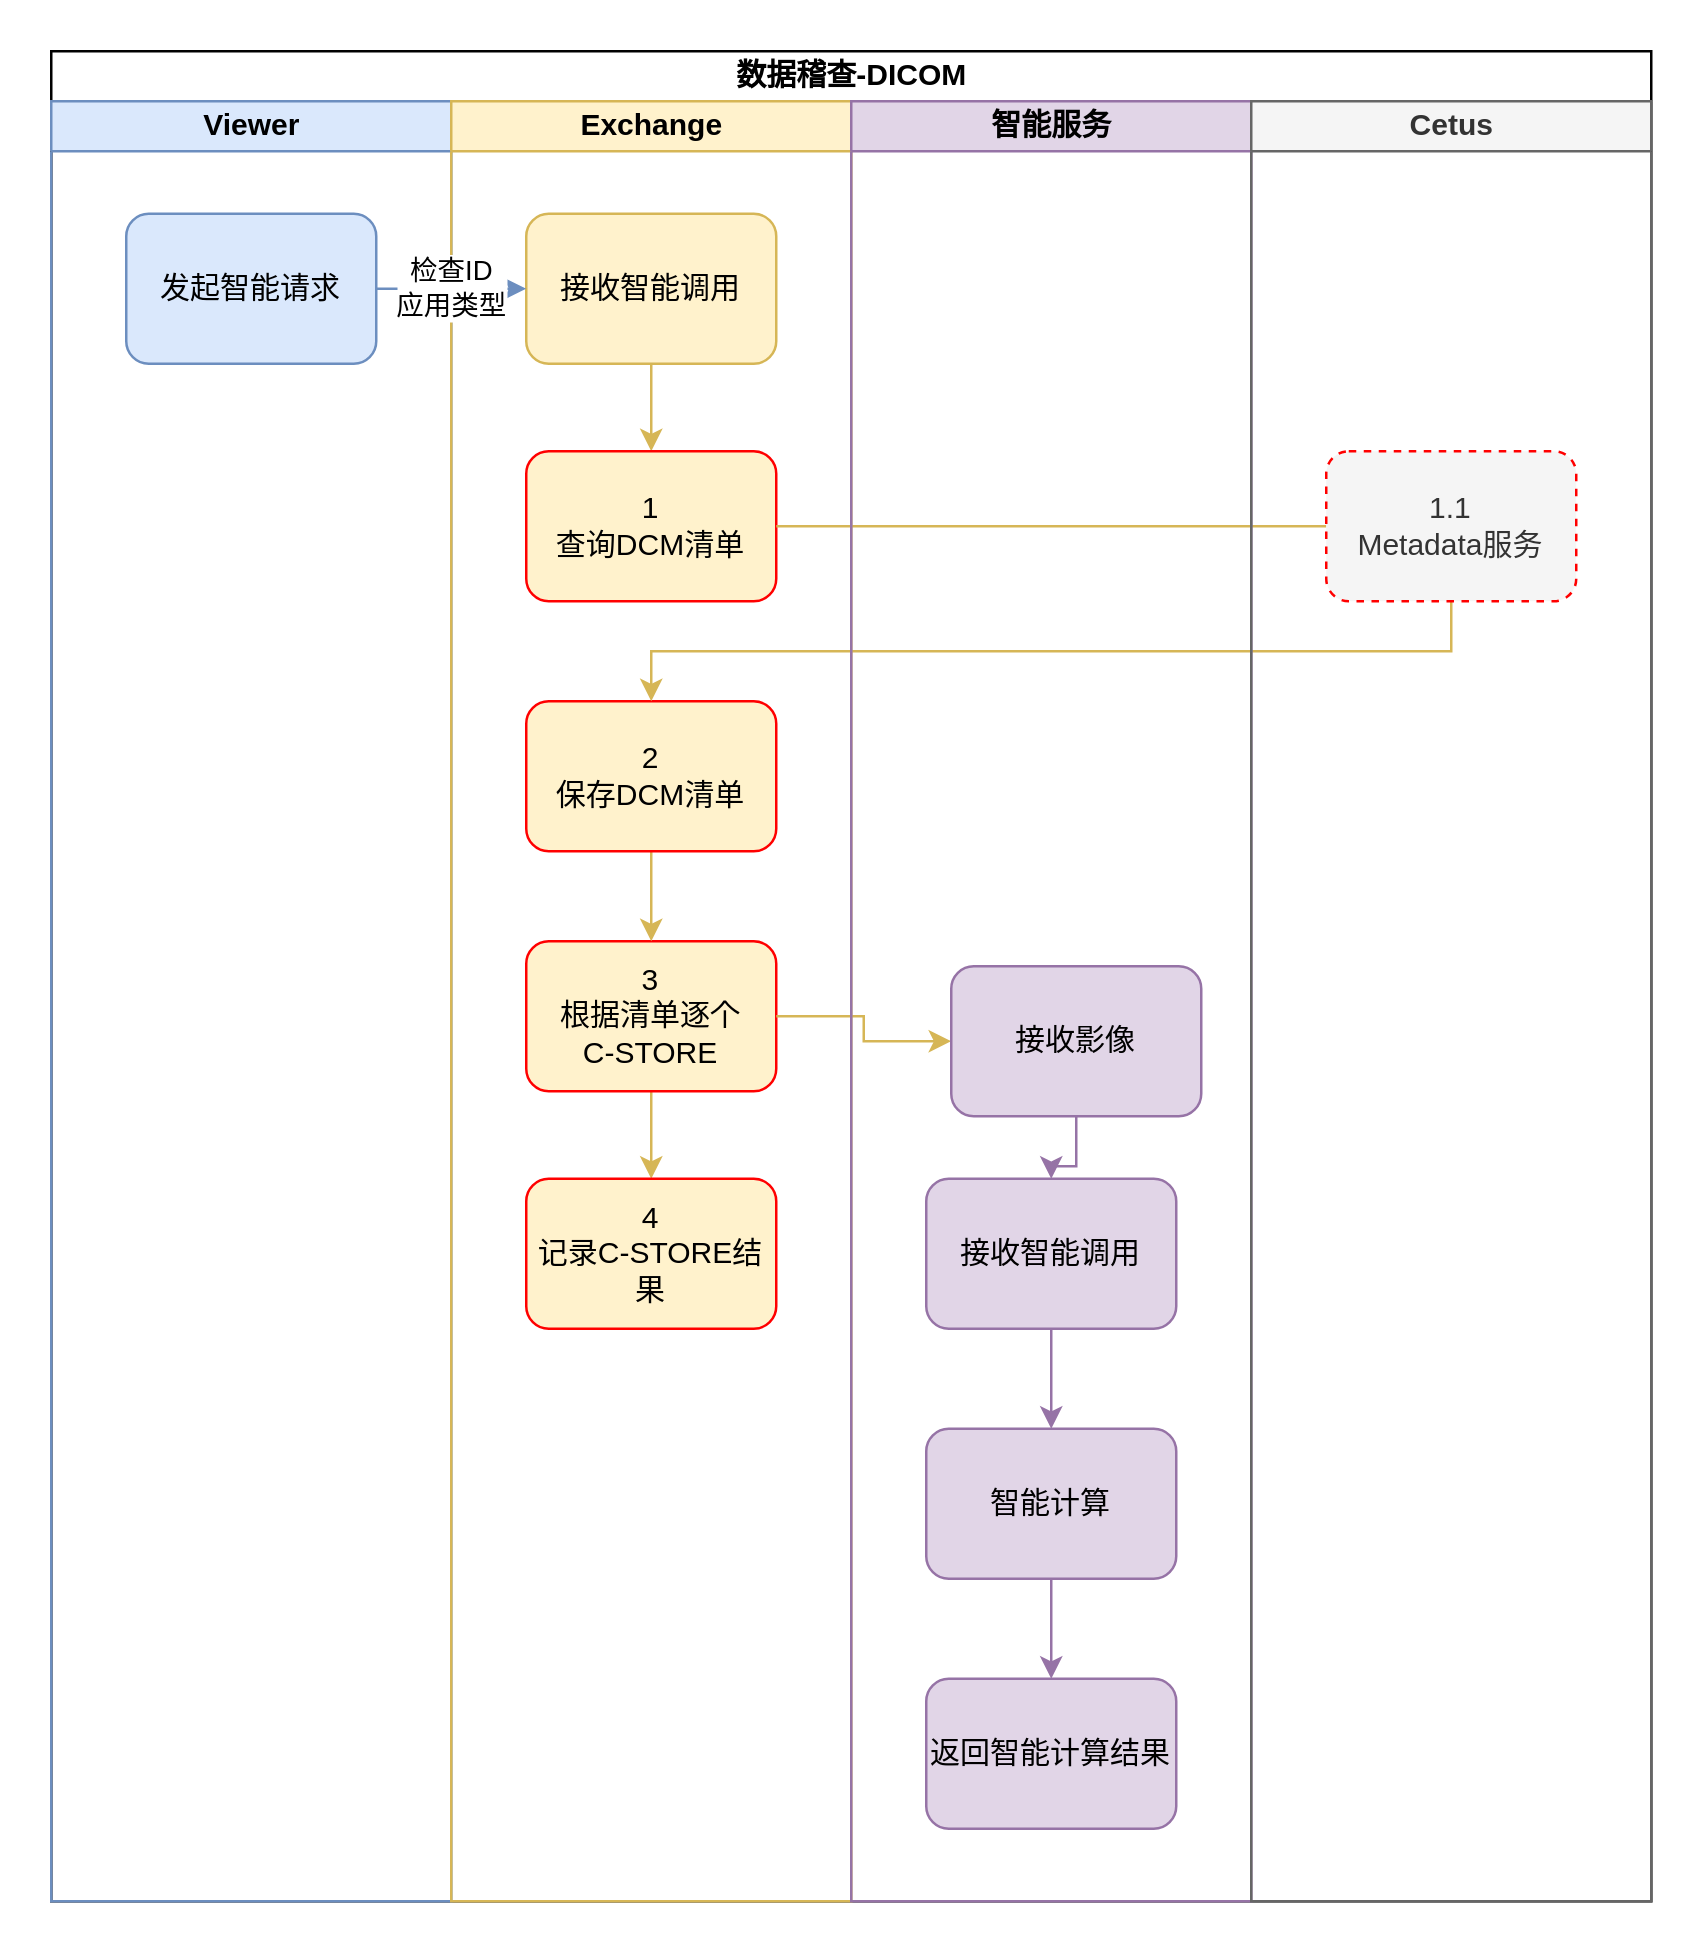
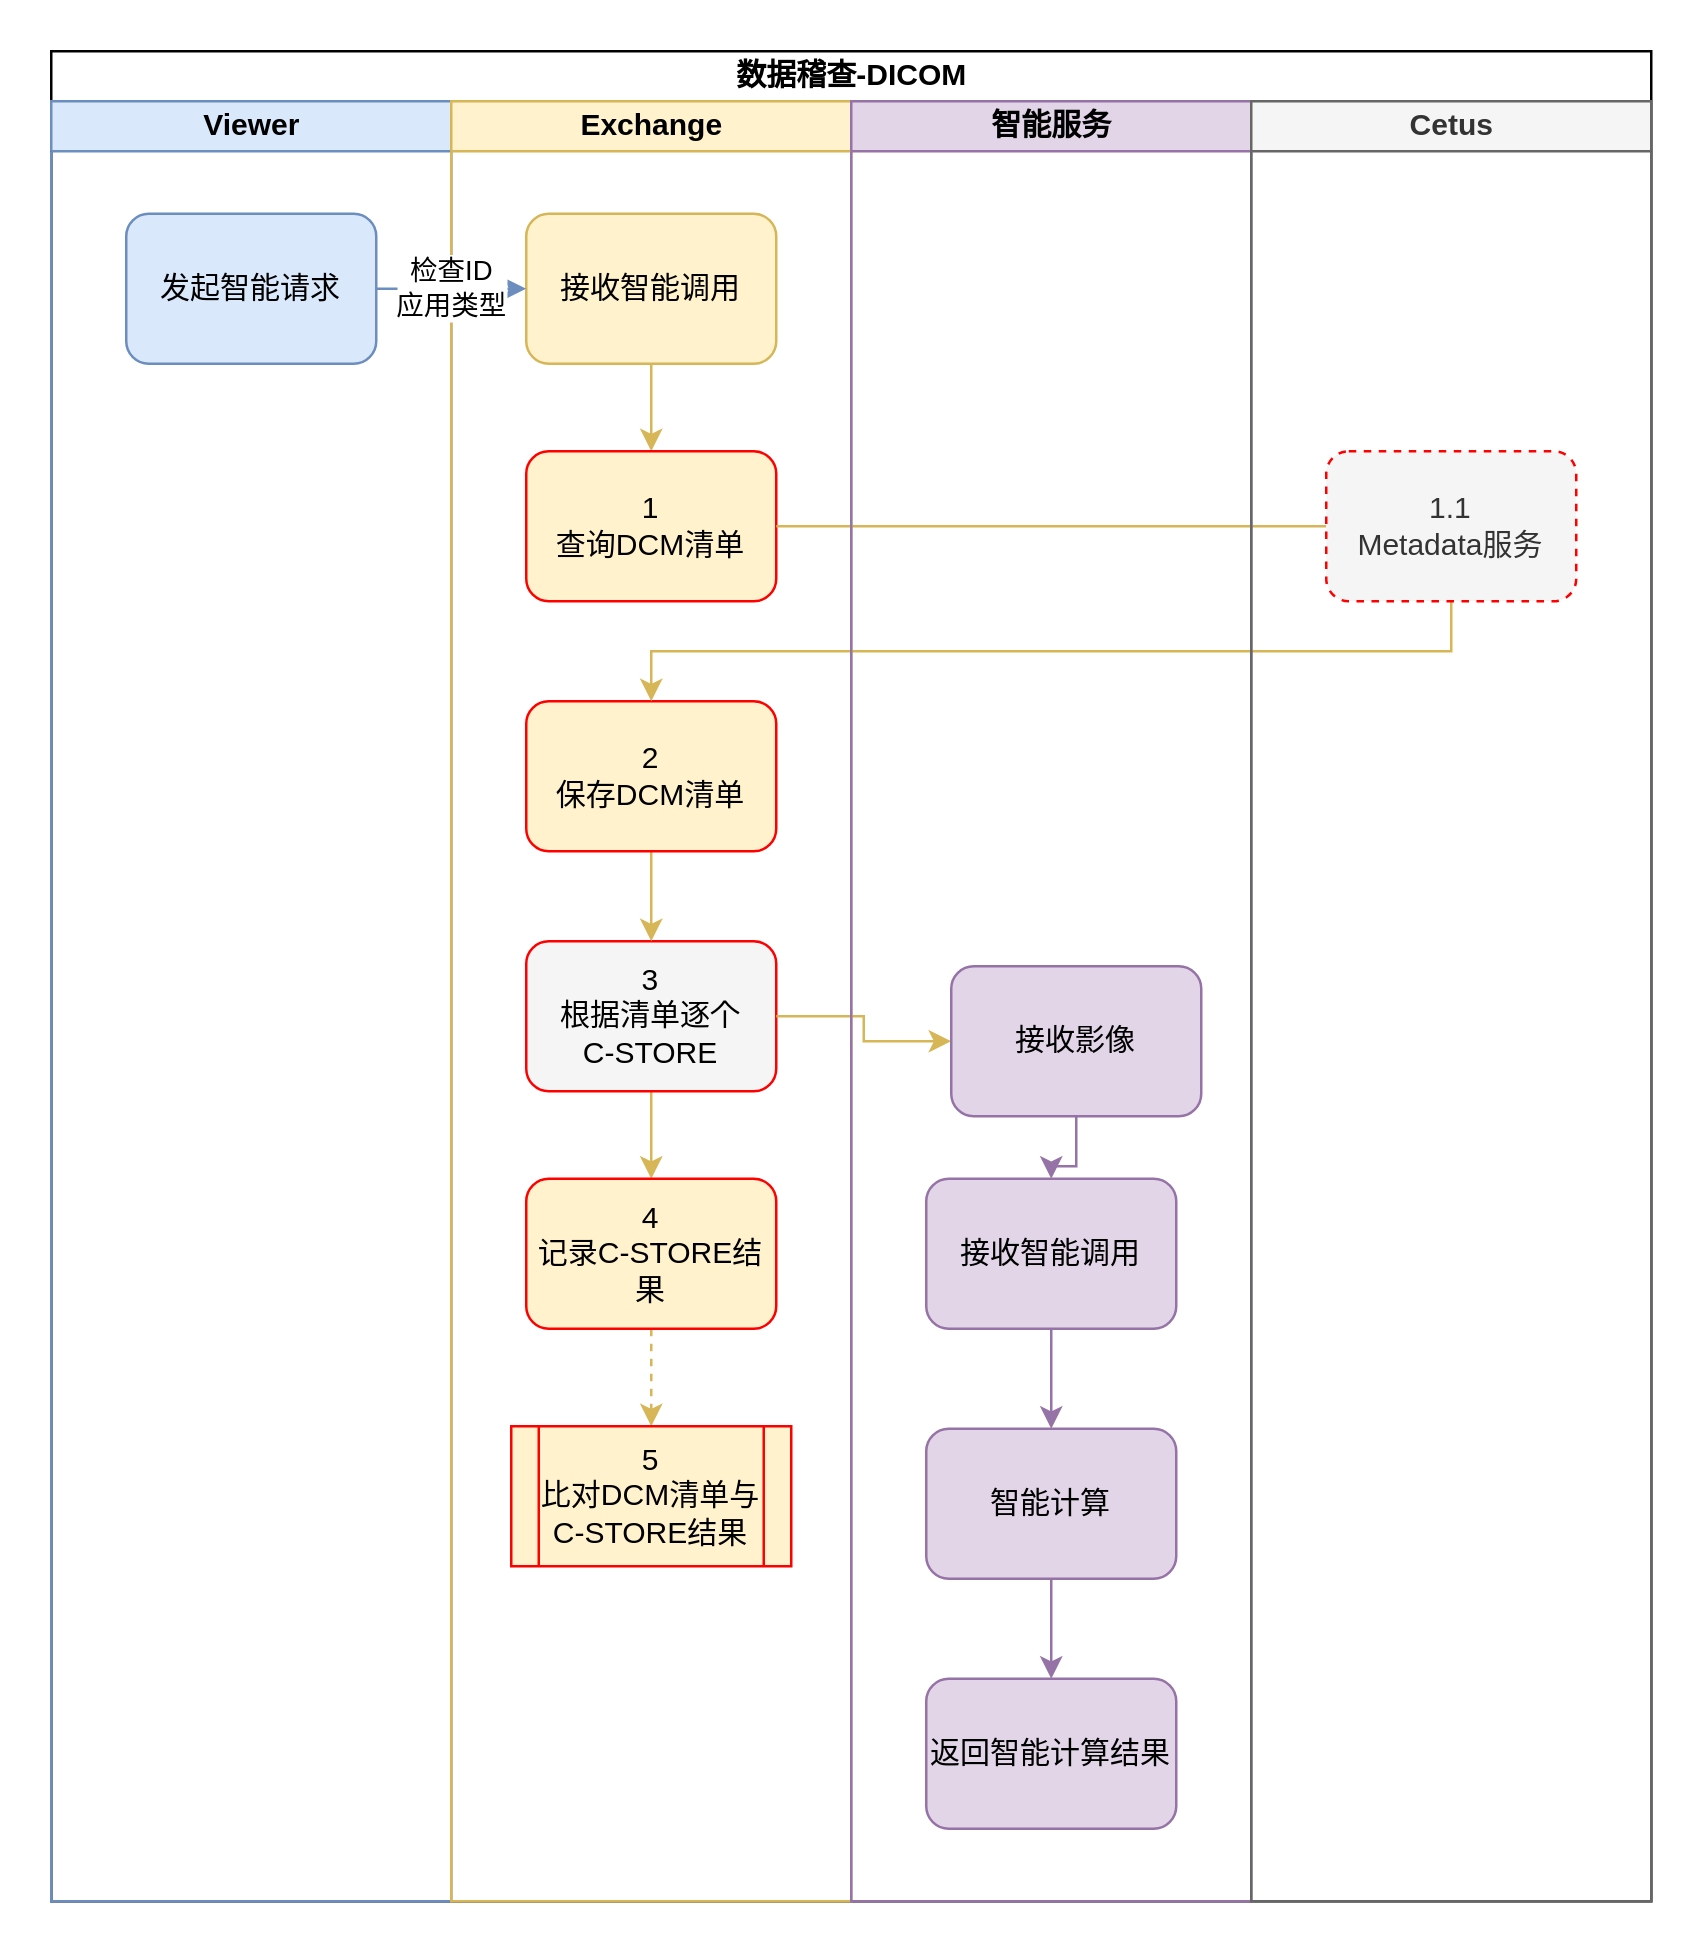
(651, 1016) -> (651, 1016)
none -> (651, 1367)
none -> (651, 1496)
